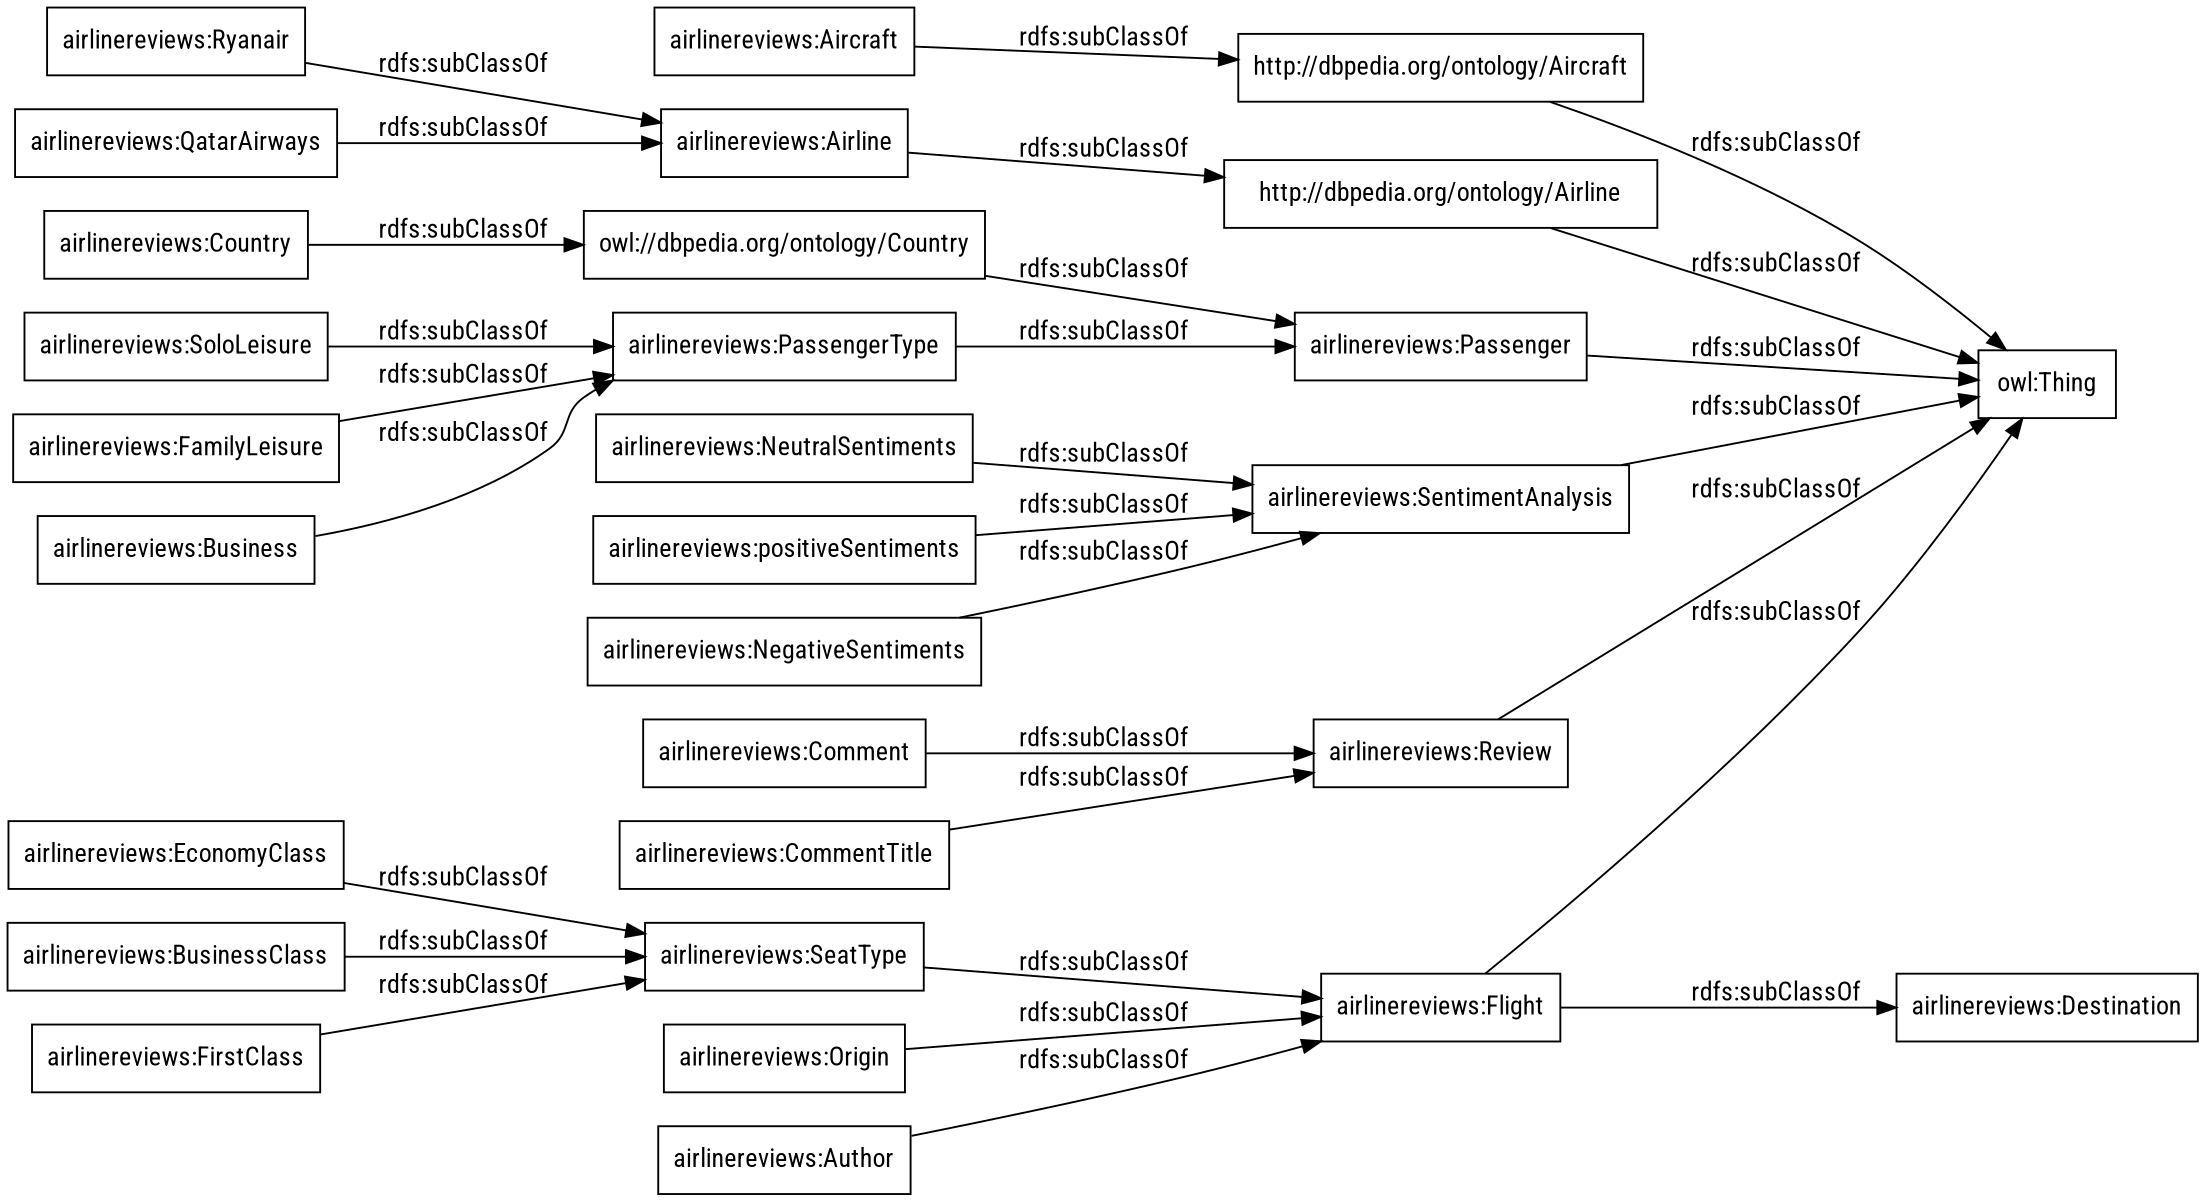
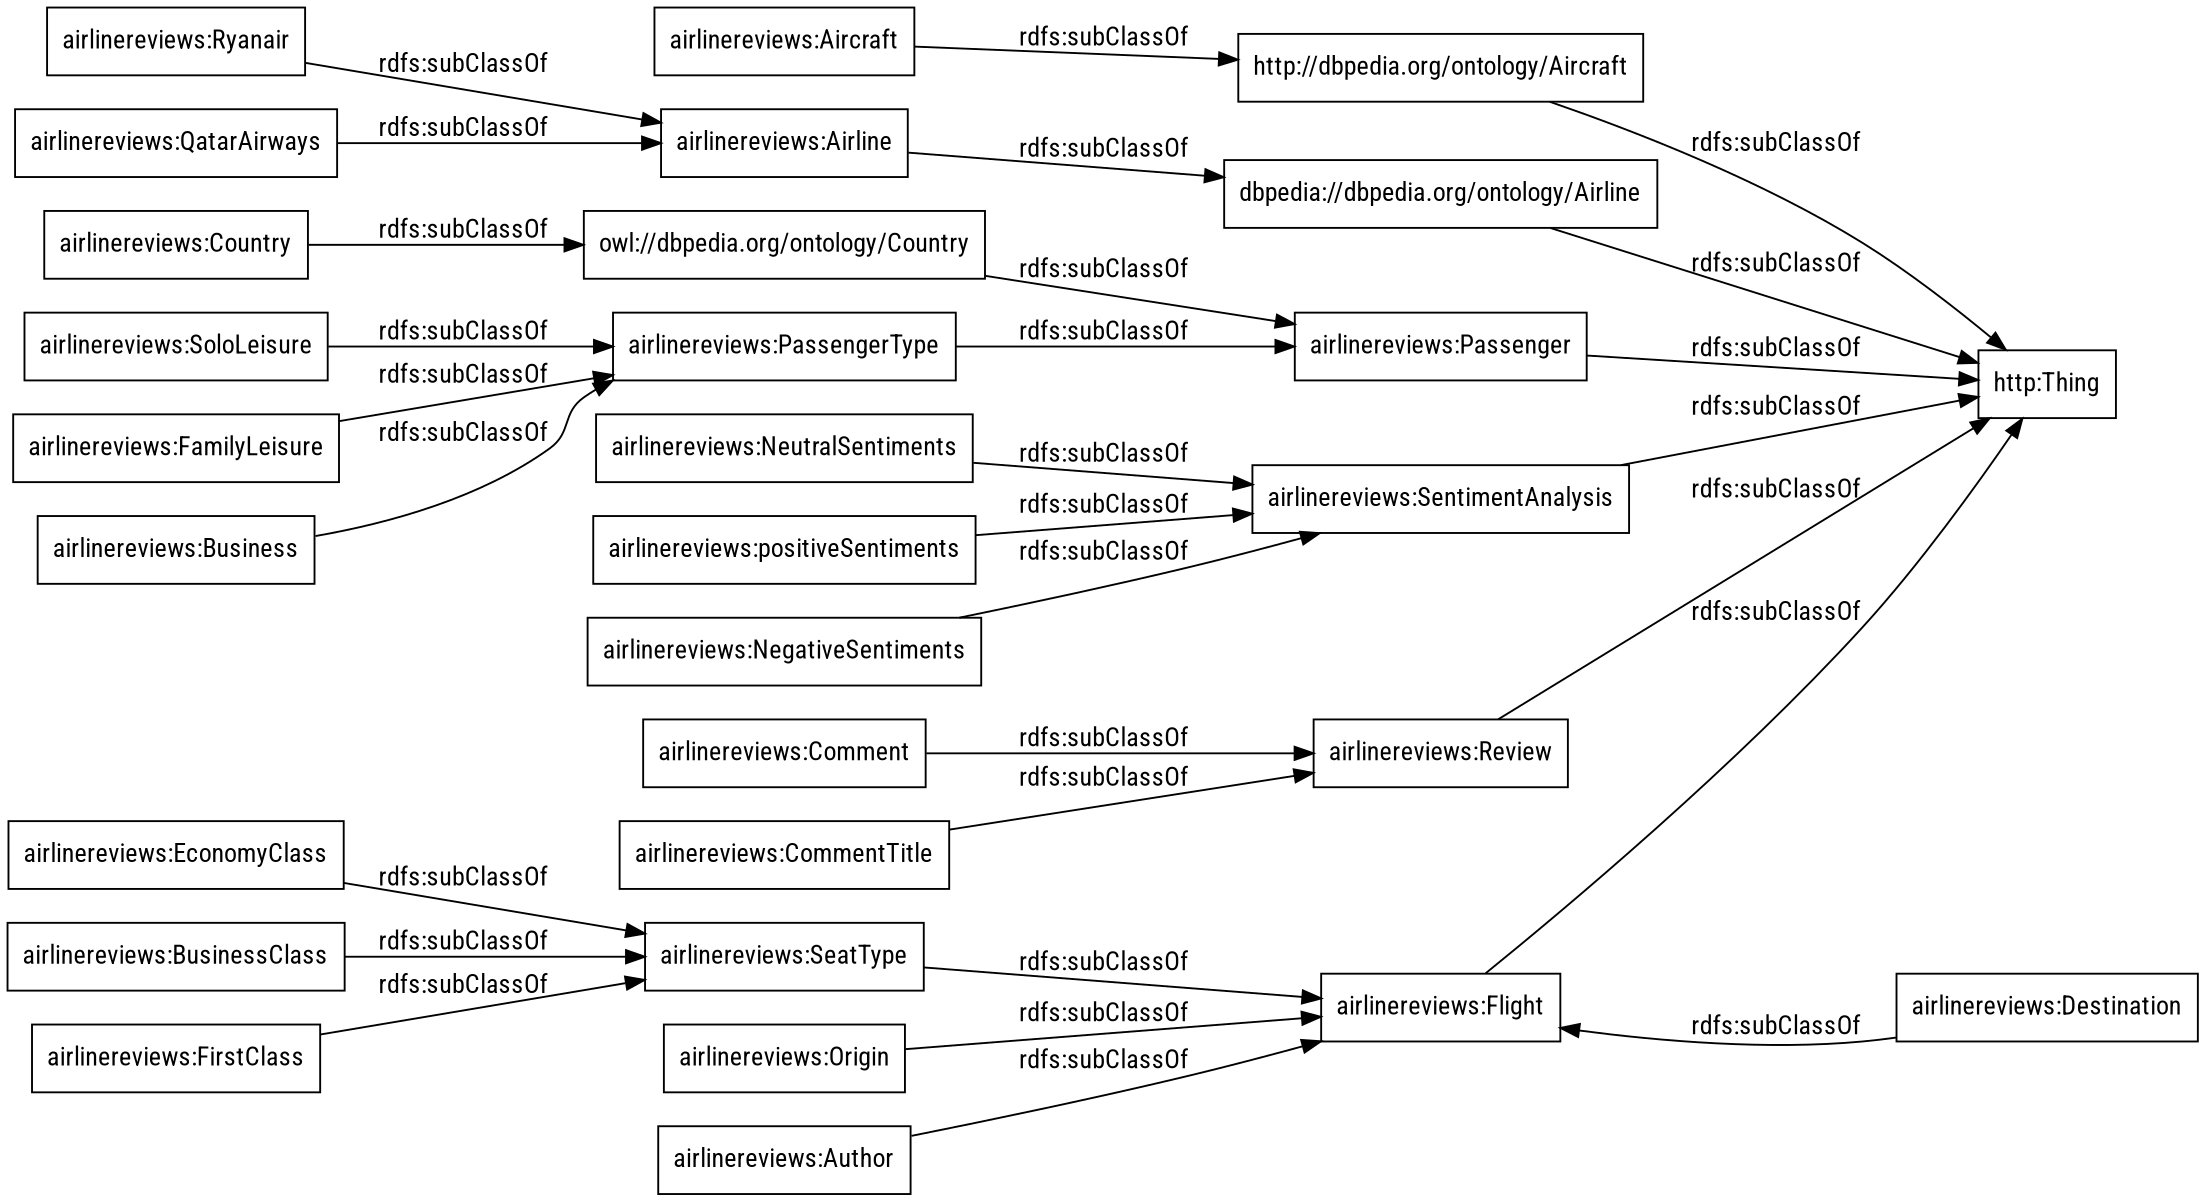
(1441, 194) -> (1441, 194)
(2047, 384) -> (2047, 384)
(1719, 1008) -> (1737, 1044)
